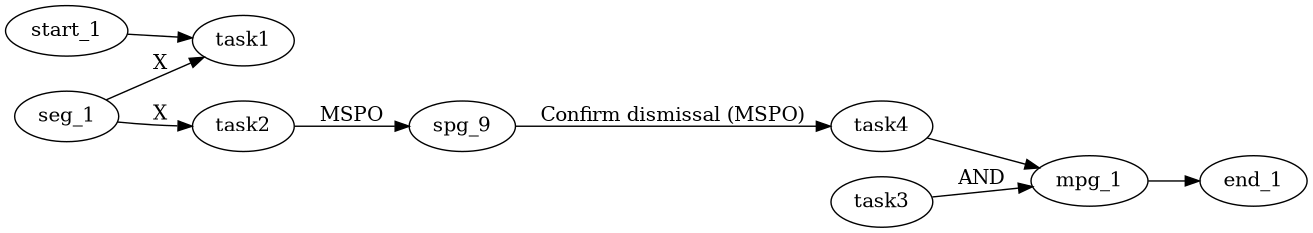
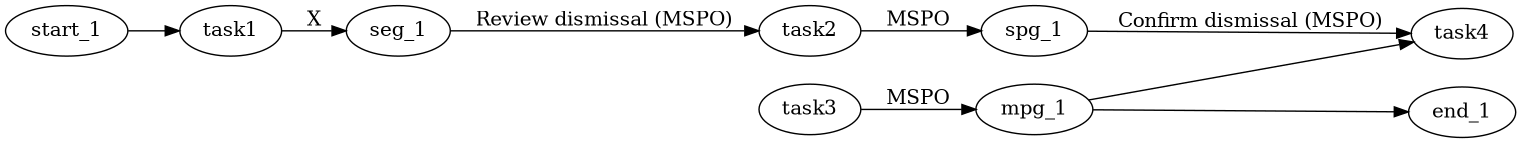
(148, 81) -> (307, 31)
(160, 114) -> (605, 20)
(462, 126) -> (1034, 31)
(976, 151) -> (1244, 72)
(982, 179) -> (918, 99)
